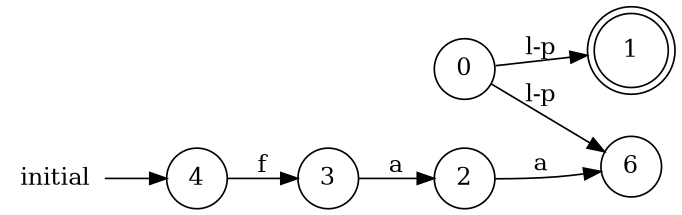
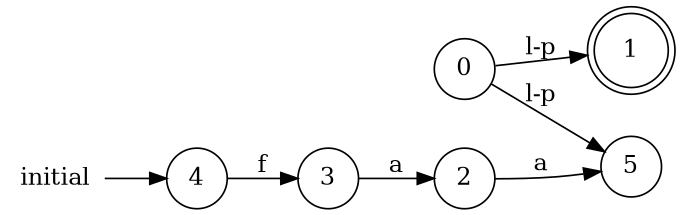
(631, 167) -> (631, 167)
